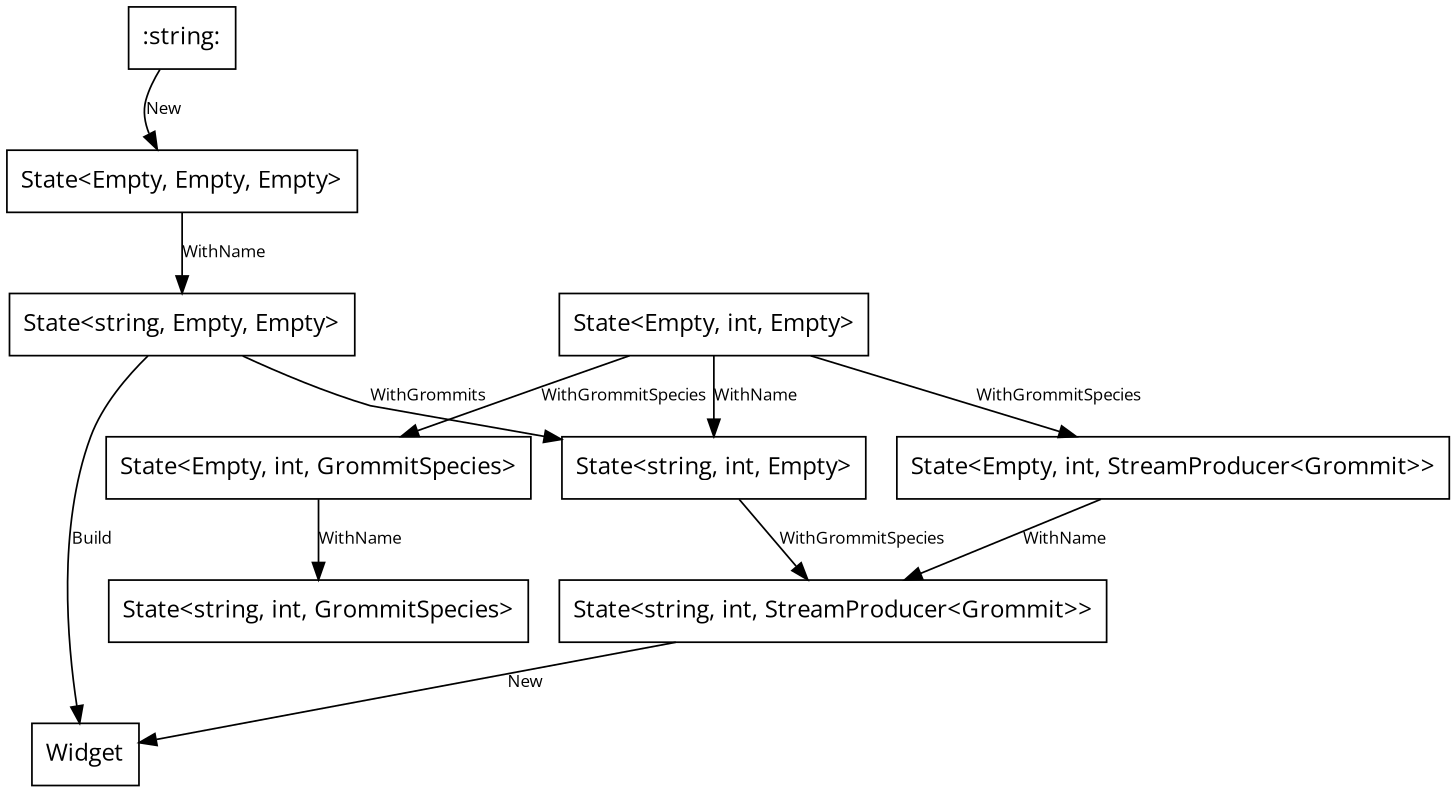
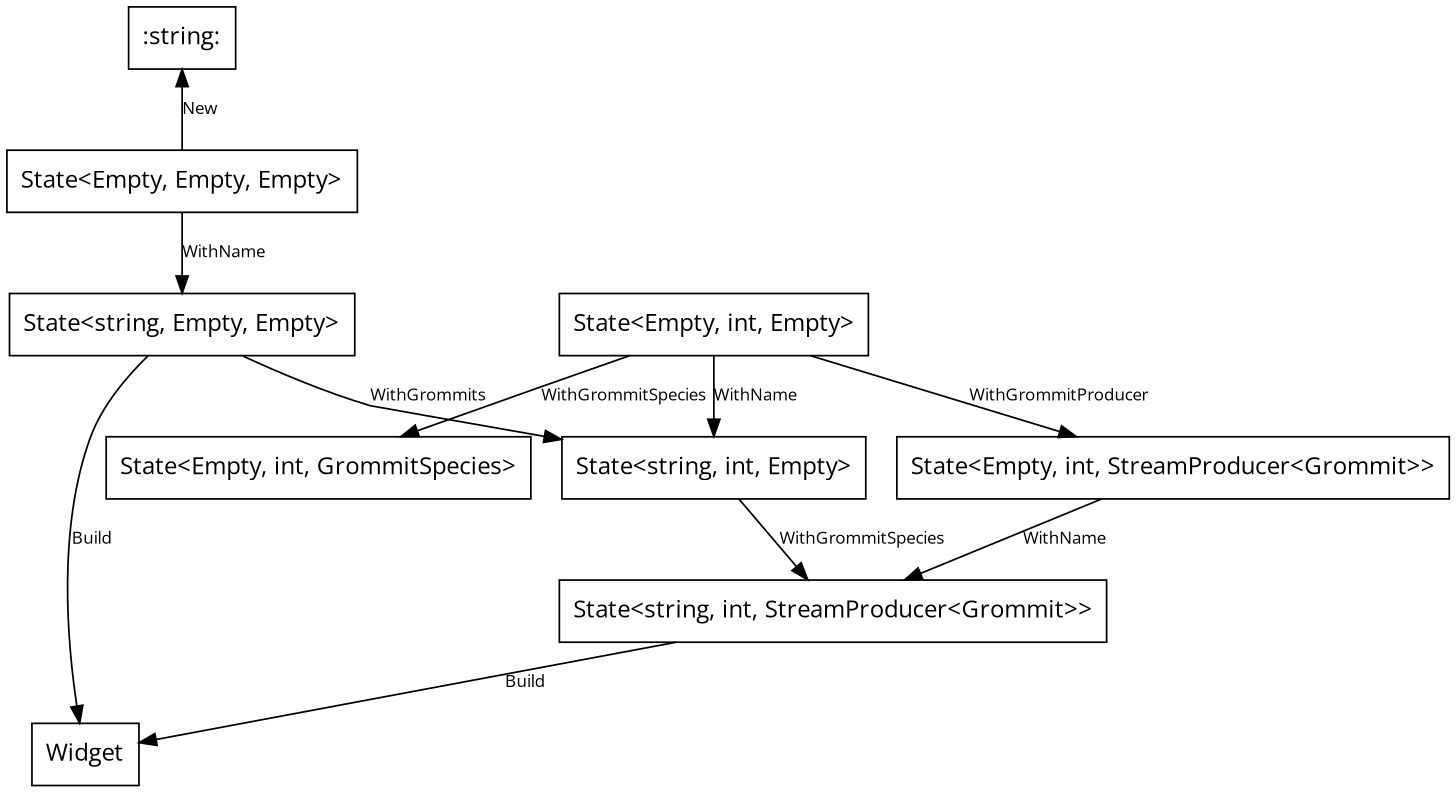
(146, 100) -> (182, 118)
(1059, 396) -> (1059, 396)
(319, 611) -> none
(526, 683) -> (526, 683)
